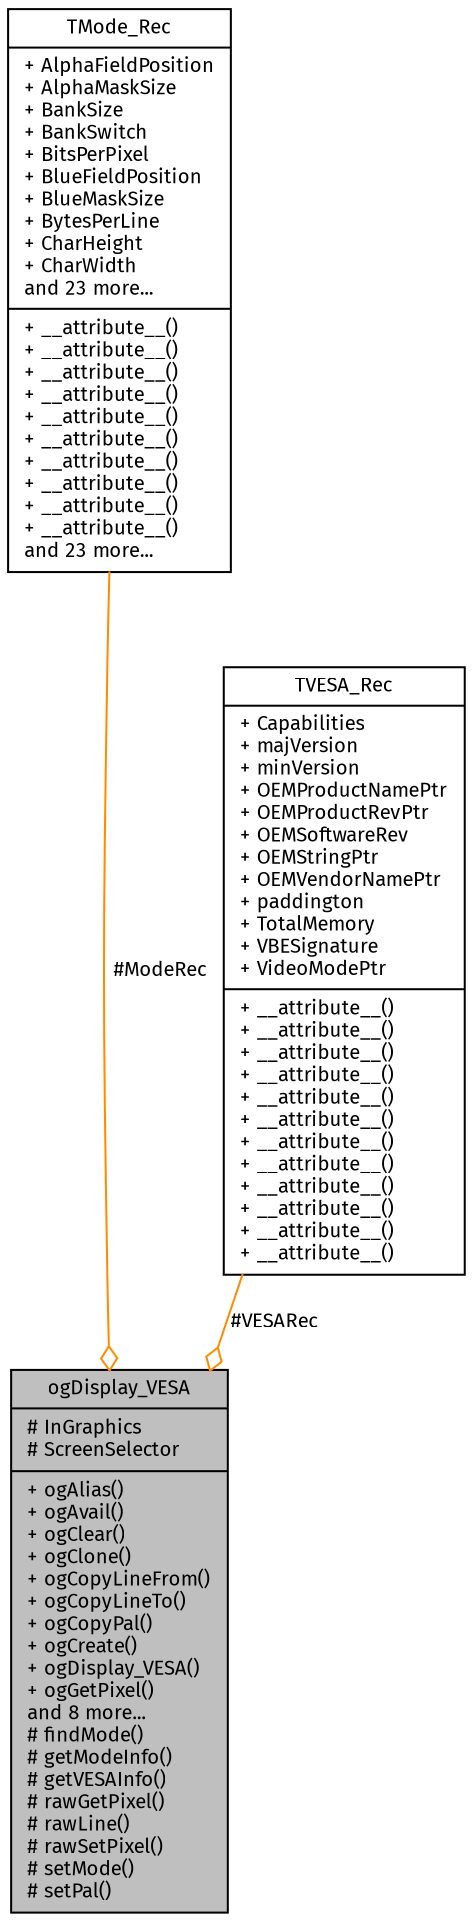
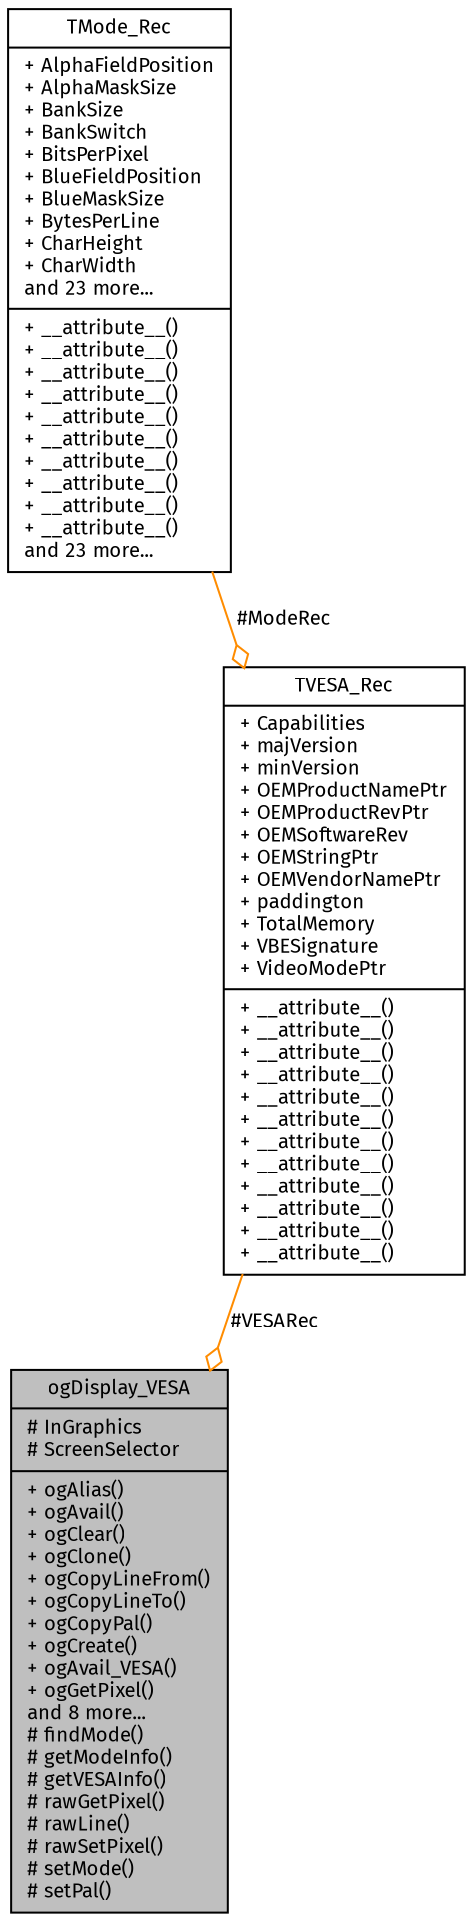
(104, 958) -> (224, 608)
(113, 1669) -> (102, 1669)
